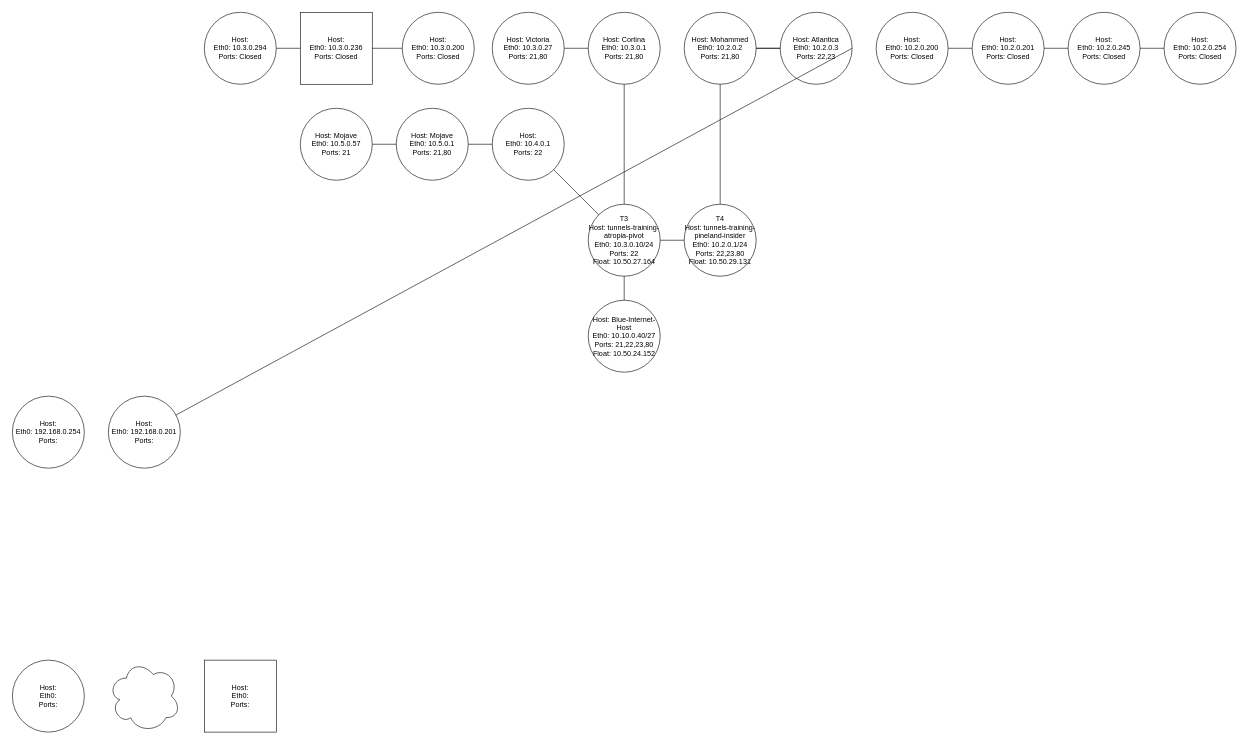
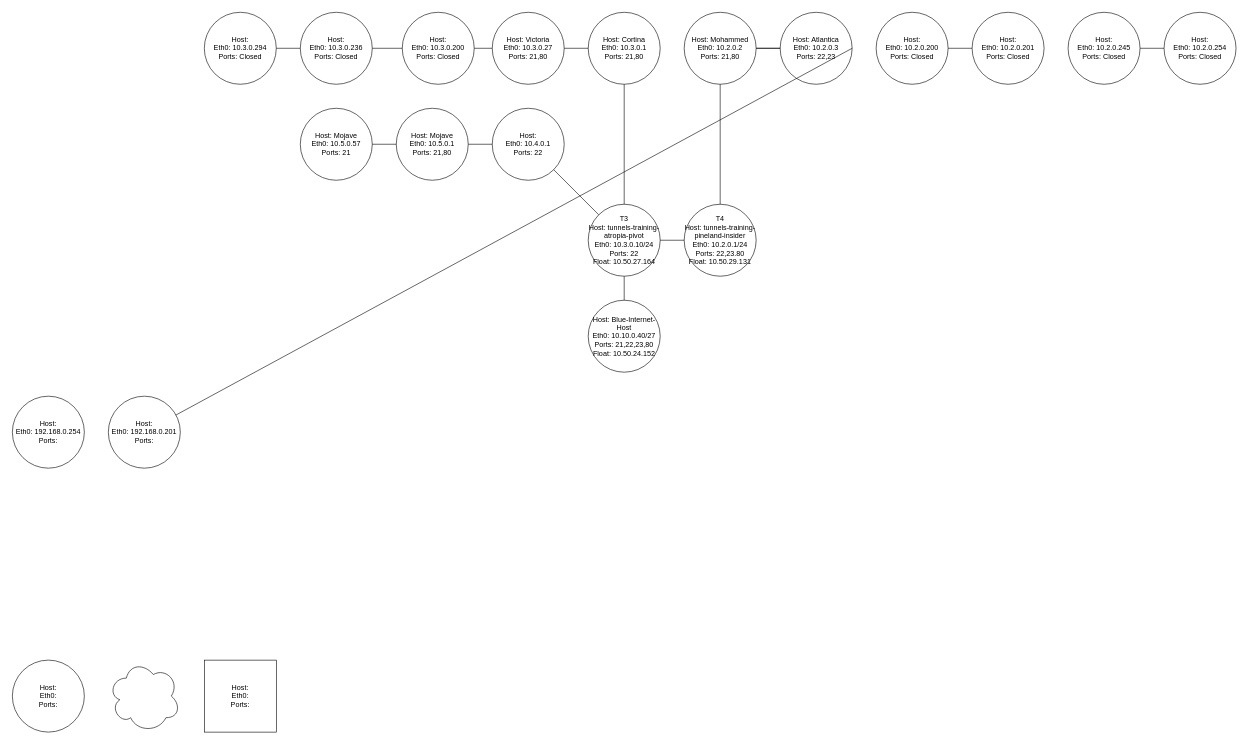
(336, 48) -> (336, 48)
none -> (483, 48)
(1056, 48) -> none
